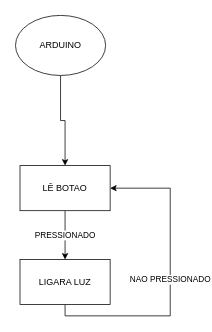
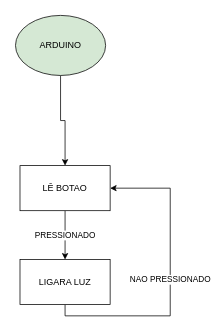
(60, 45) -> (60, 45)
